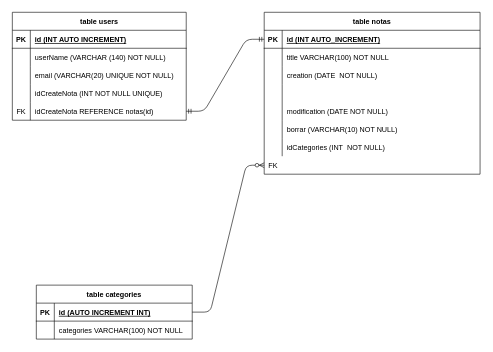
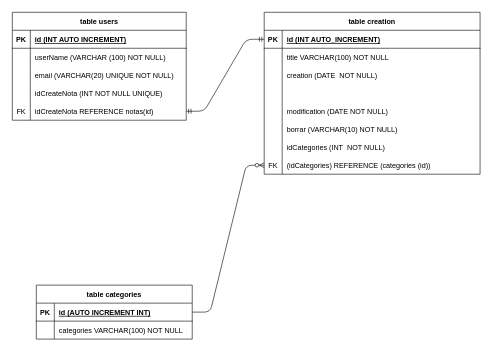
(372, 22) -> (372, 22)
(98, 58) -> (98, 58)
none -> (381, 165)
